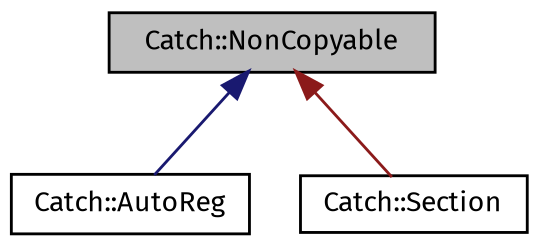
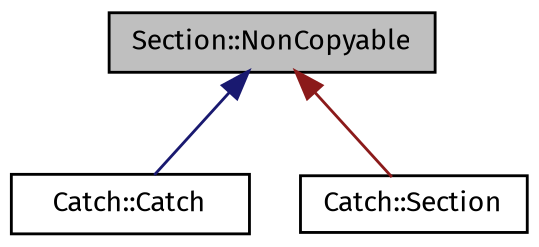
(272, 43) -> (272, 43)
(130, 204) -> (130, 204)
